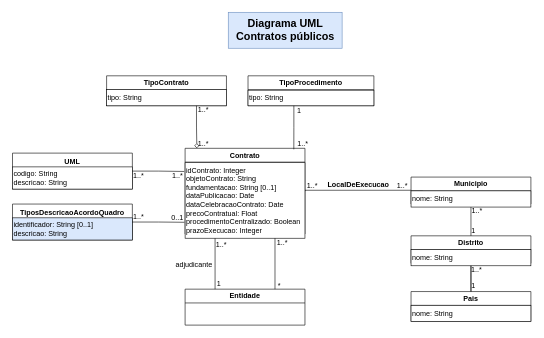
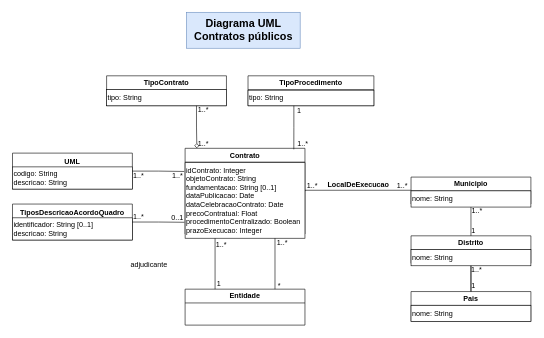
(285, 30) -> (243, 30)
(72, 229) -> (72, 229)
(194, 266) -> (149, 266)
